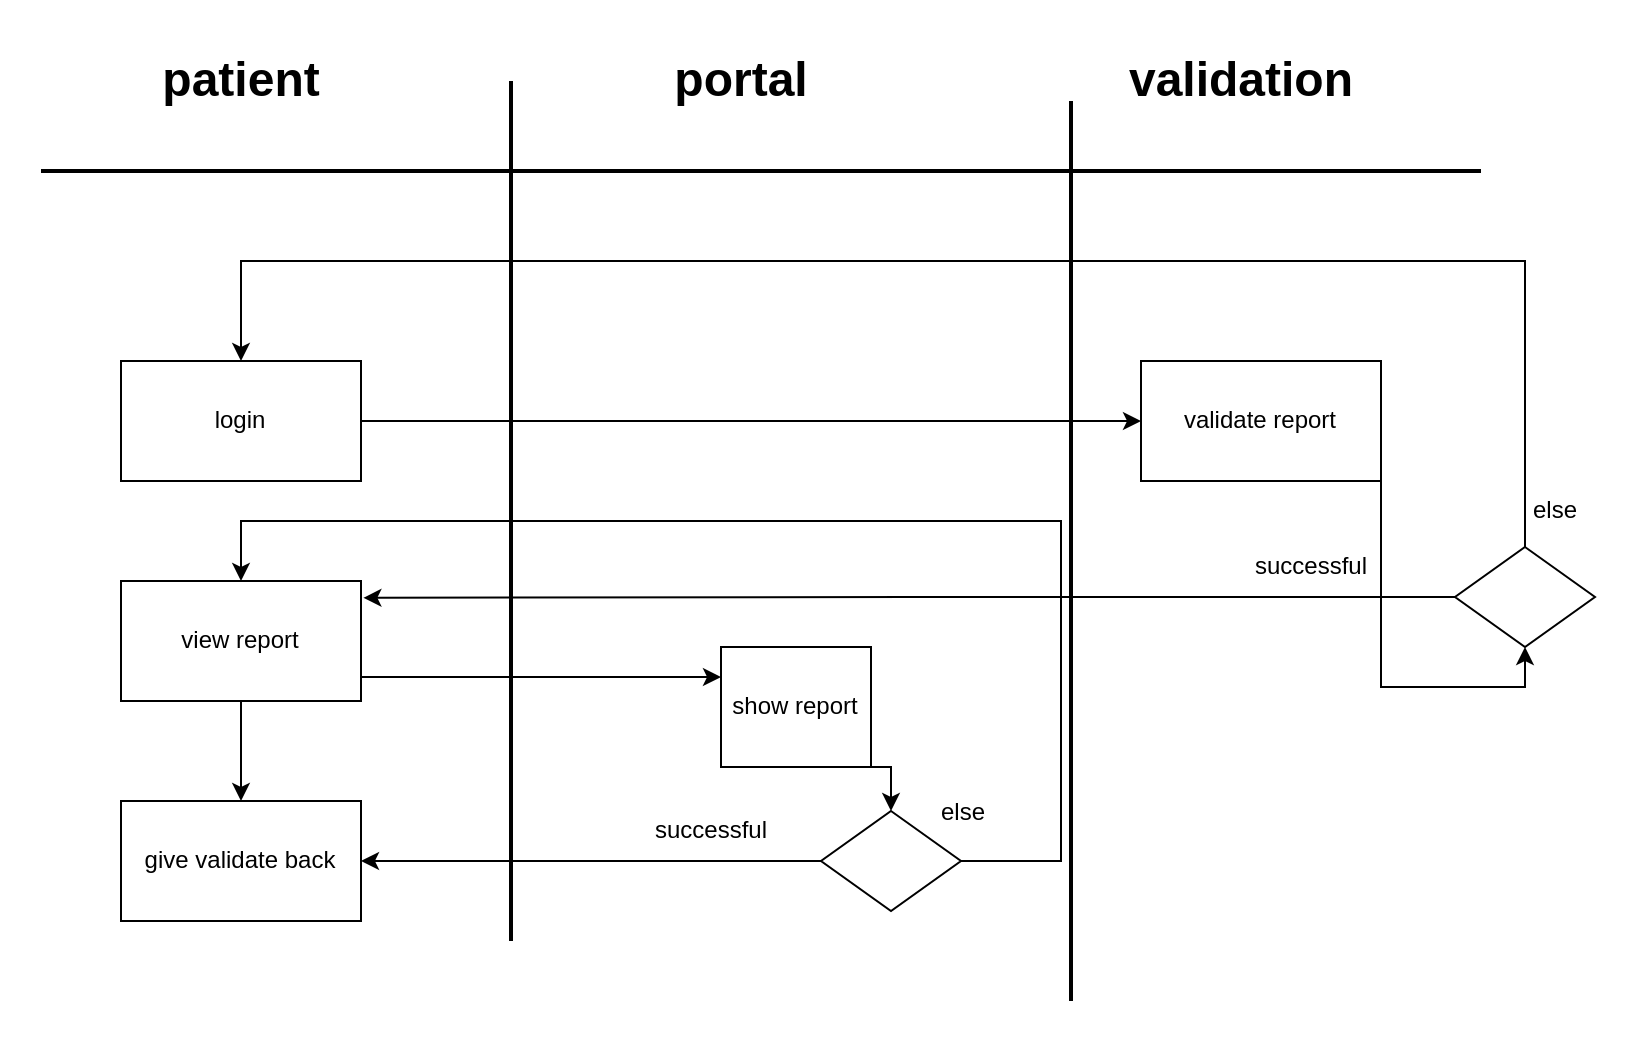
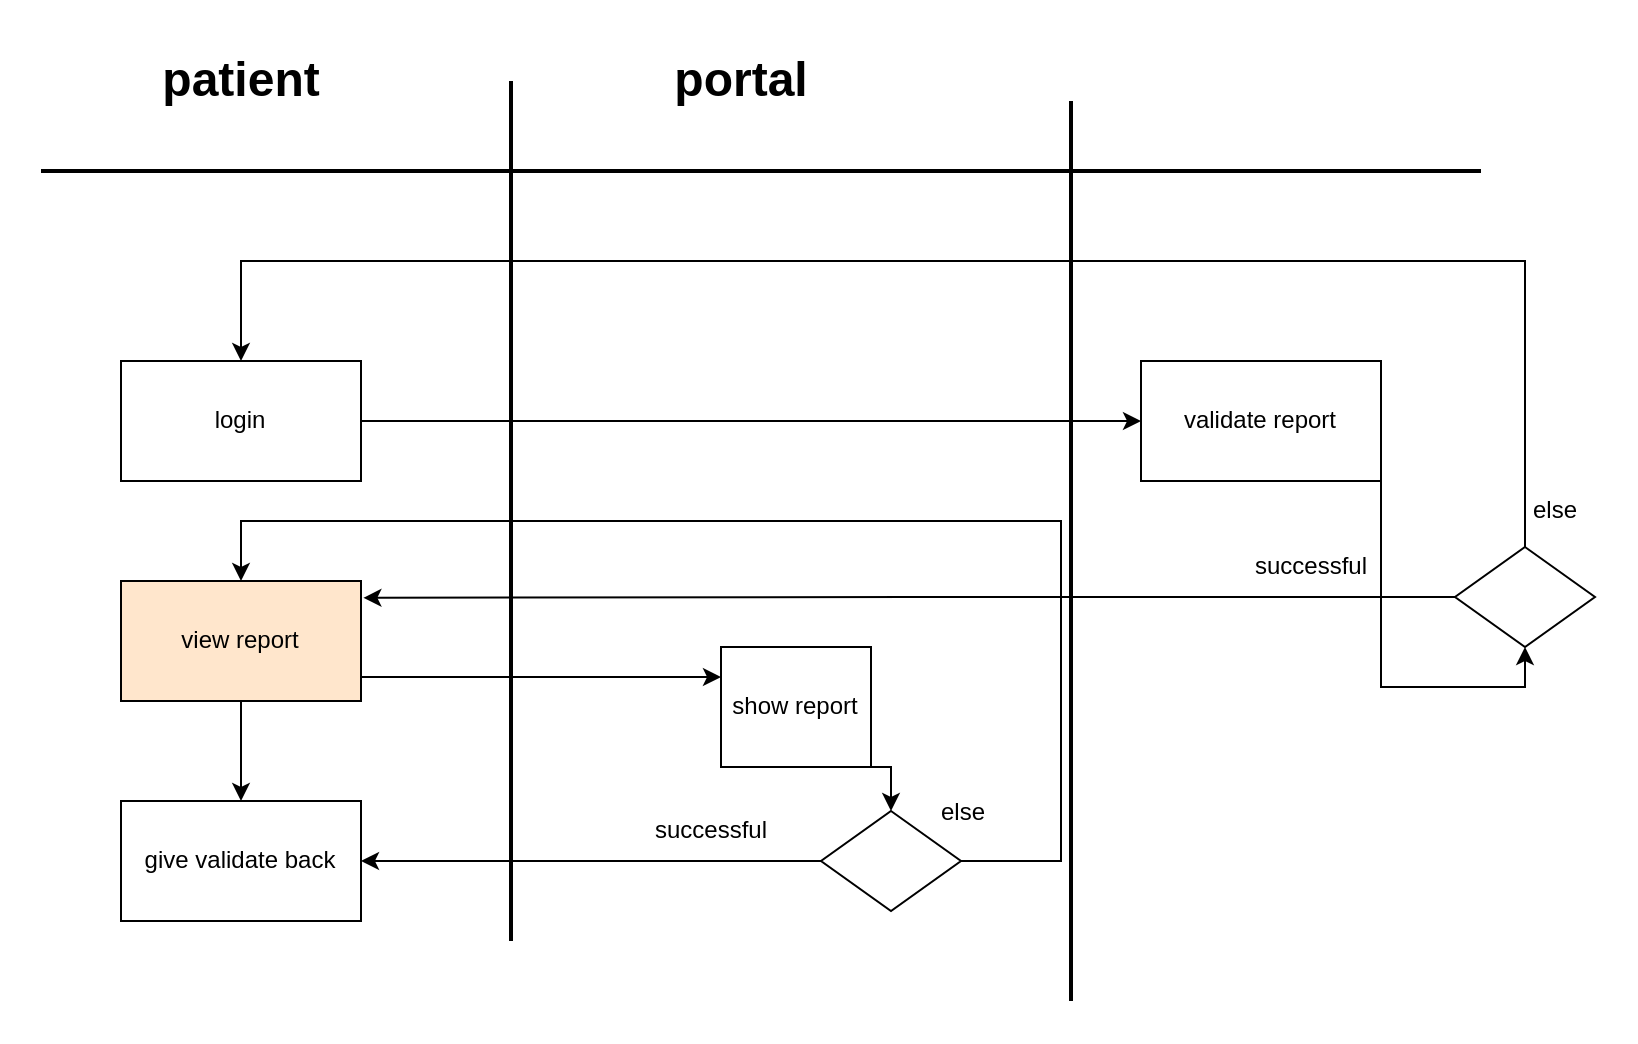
(1241, 81) -> none
(241, 641) -> (241, 641)
